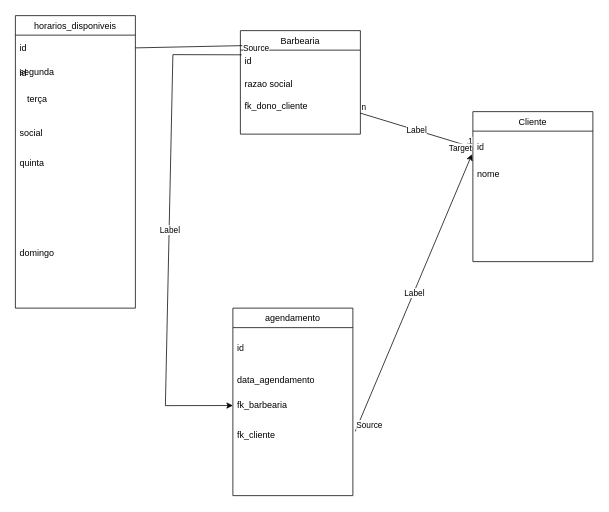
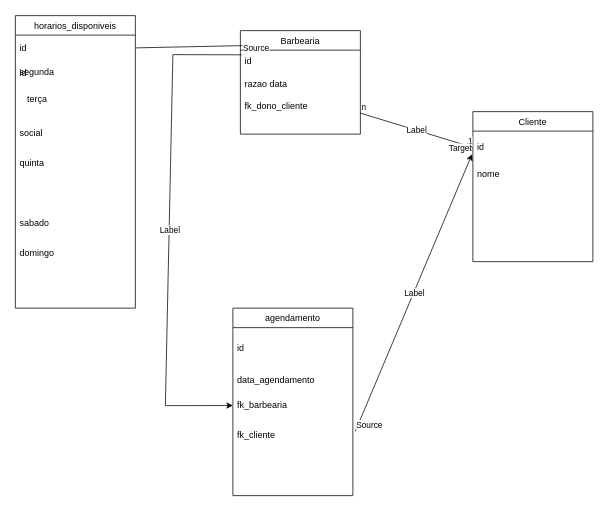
(272, 84) -> (269, 84)
none -> (75, 223)
